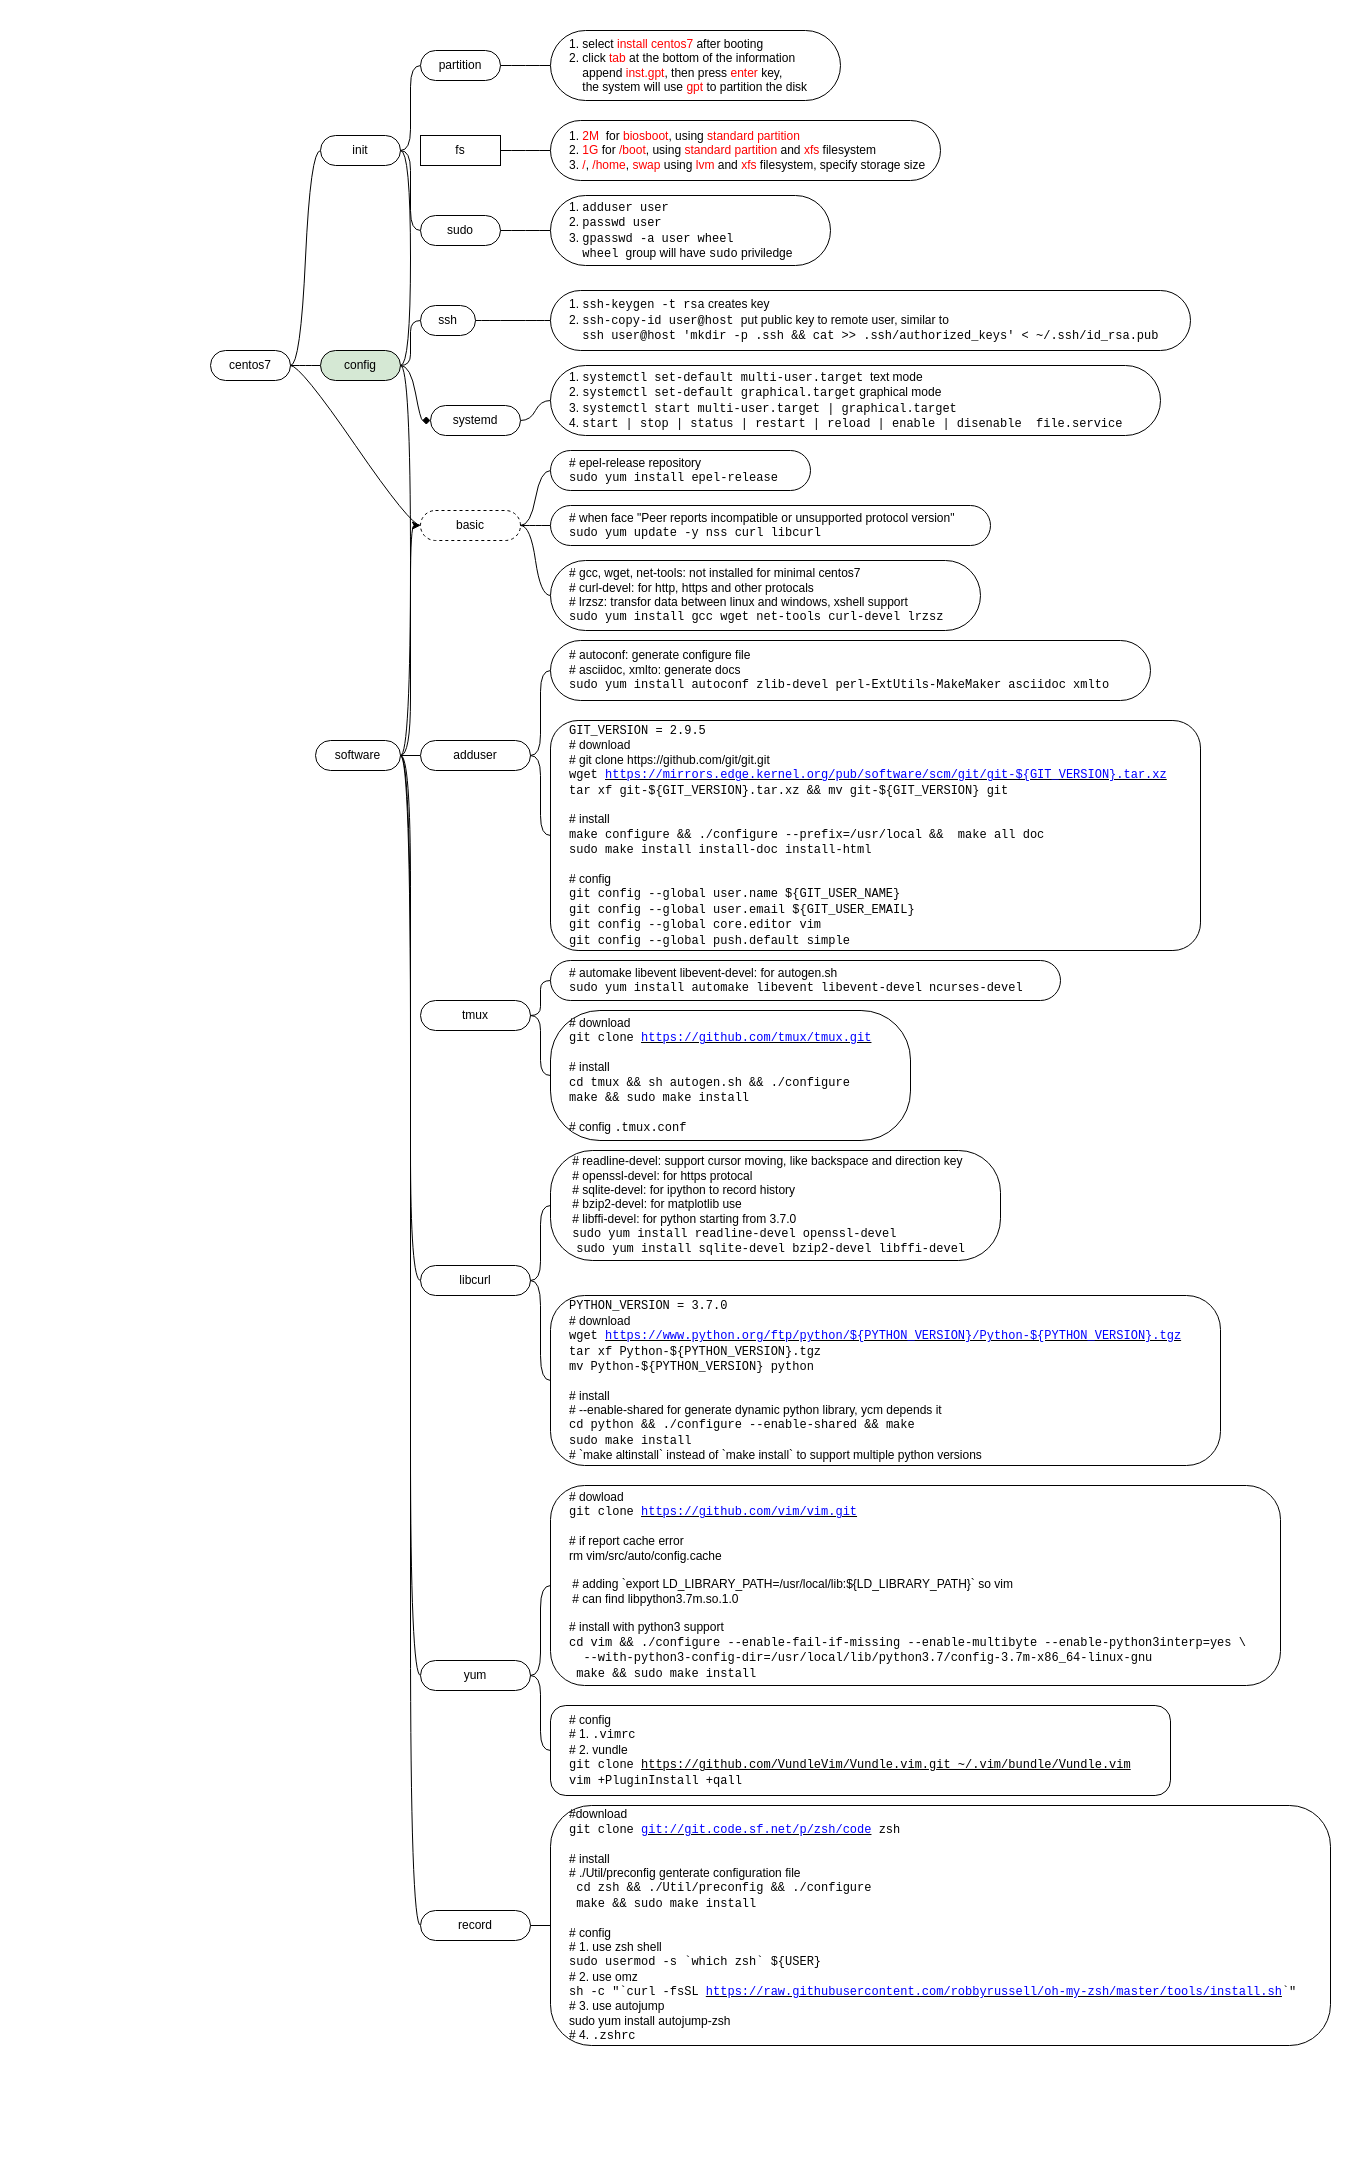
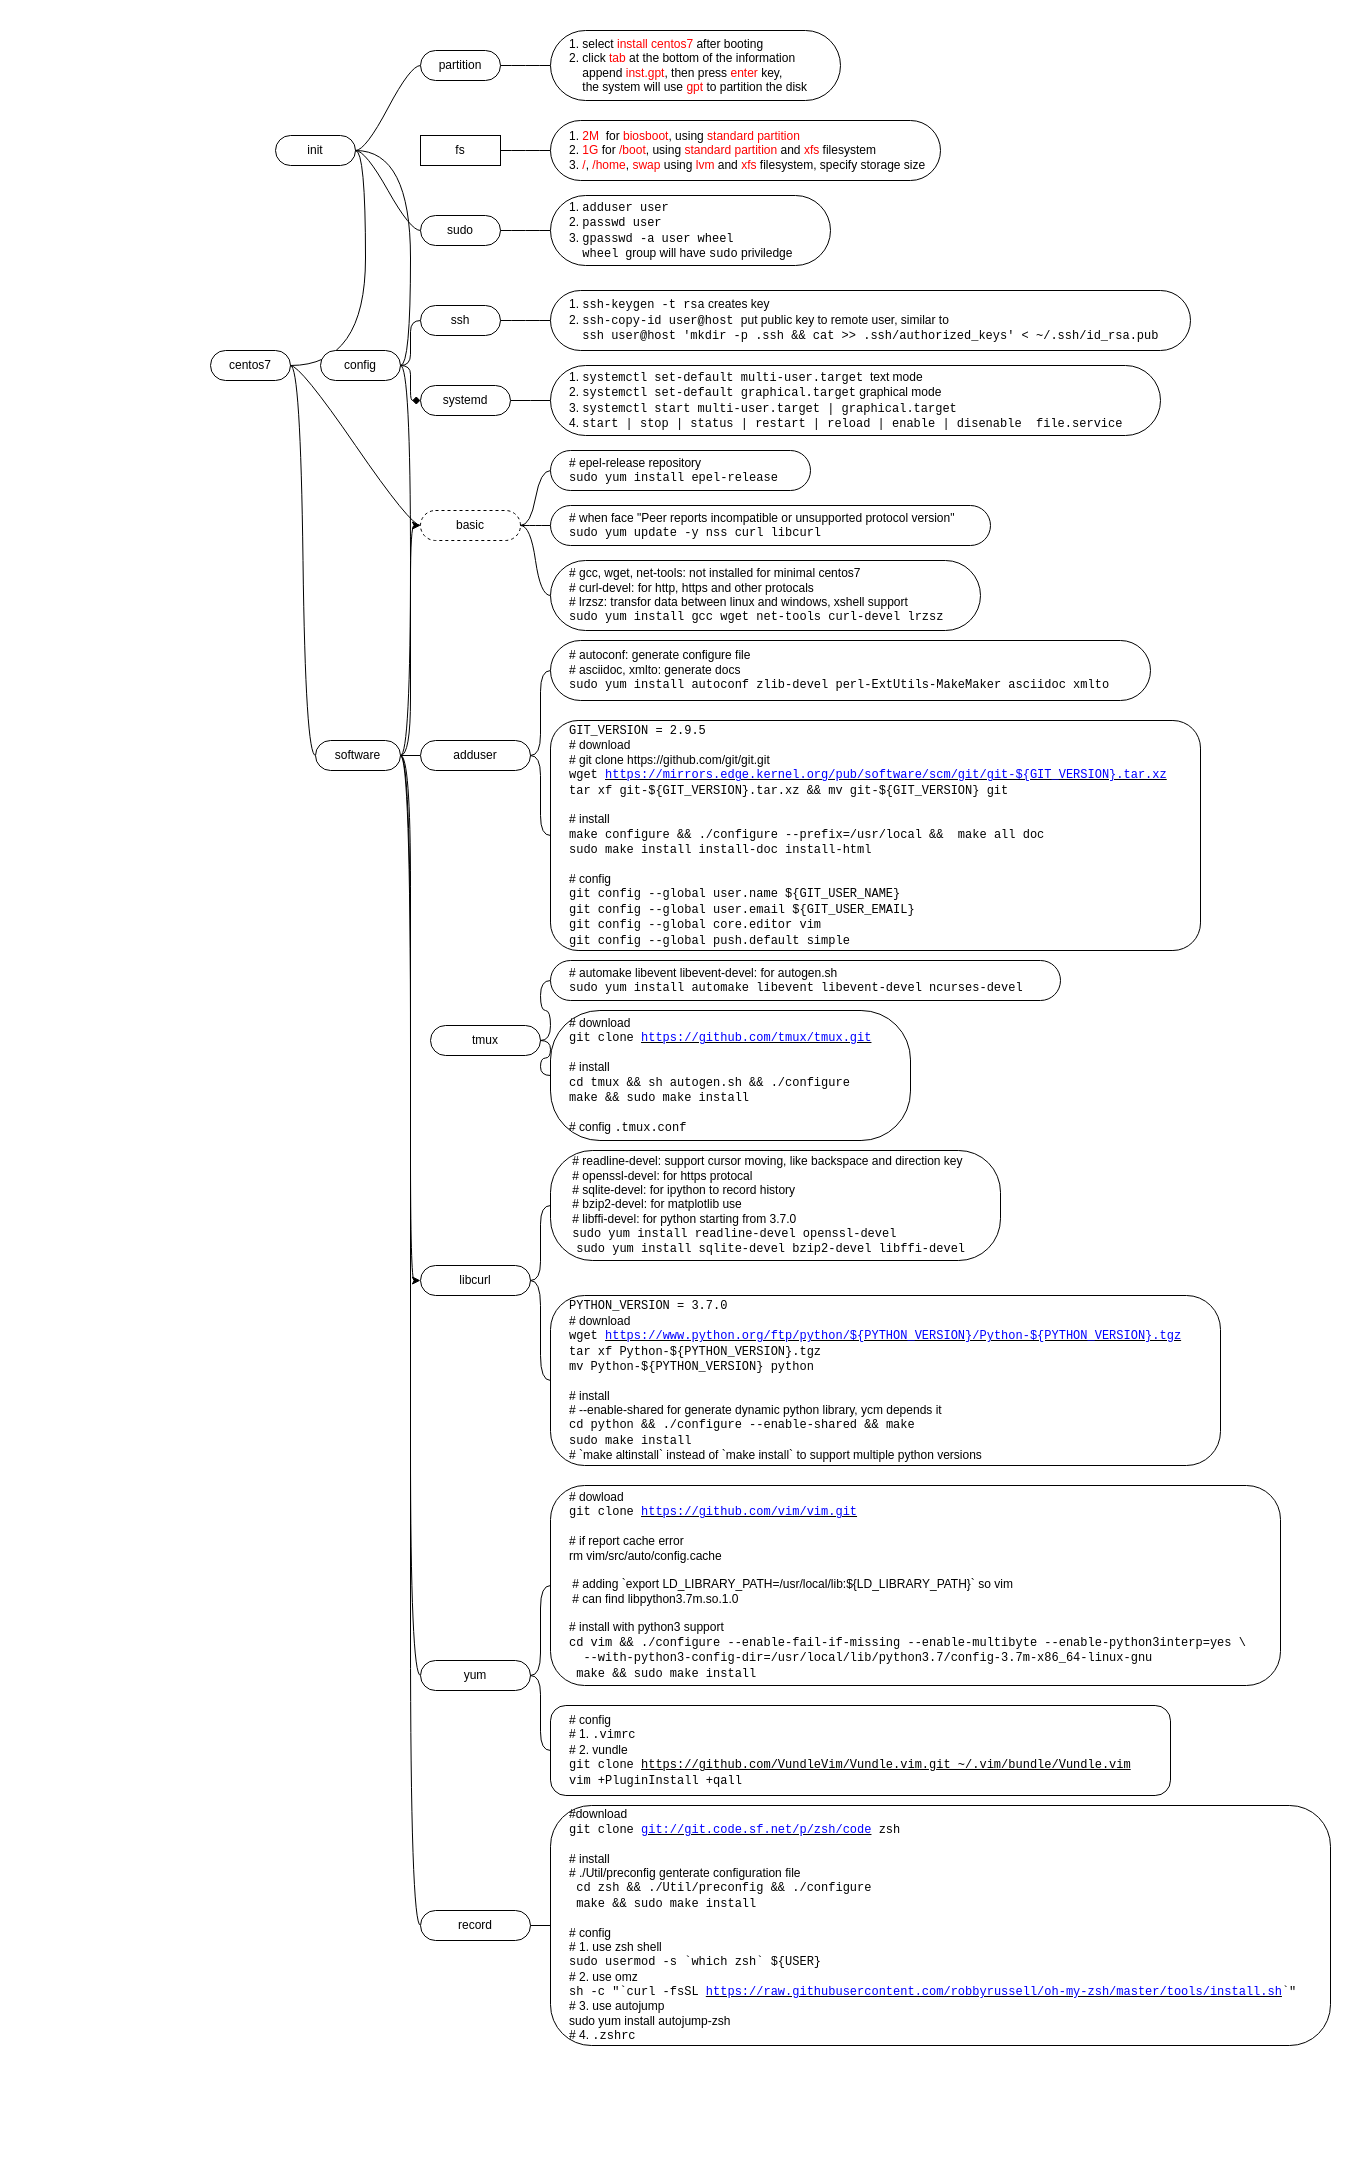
(361, 151) -> (316, 151)
(448, 321) -> (461, 321)
(308, 366) -> (303, 562)
(361, 366) -> (361, 366)
(476, 421) -> (466, 401)
(476, 1016) -> (486, 1041)
(413, 1250) -> (412, 1265)
